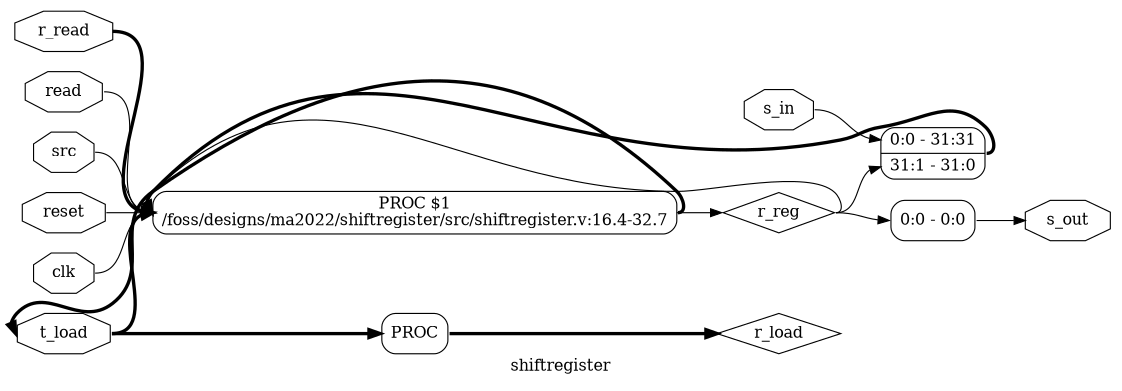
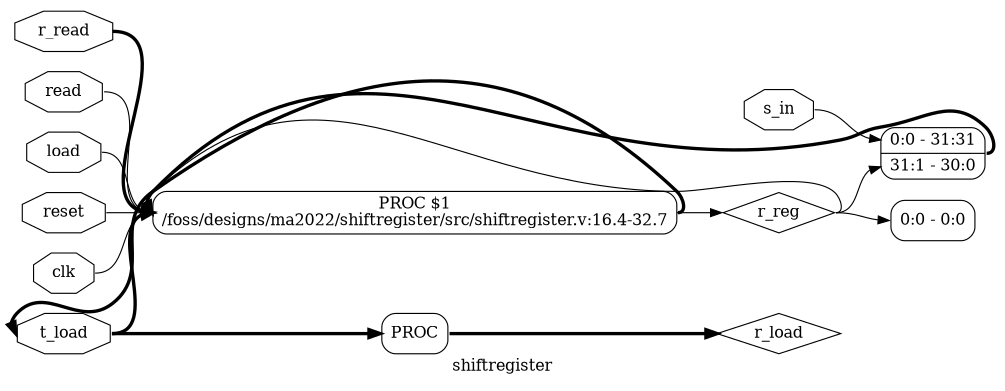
(64, 152) -> (64, 152)
(933, 166) -> (933, 166)
(1068, 221) -> none
